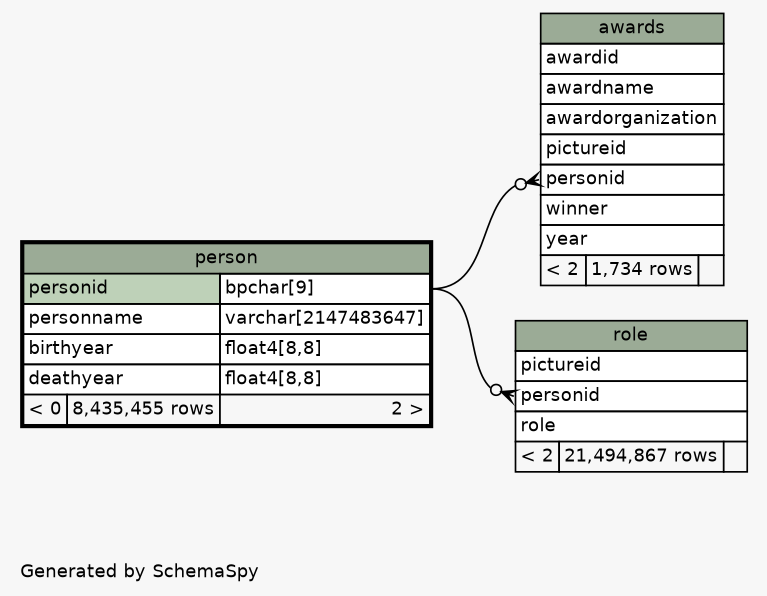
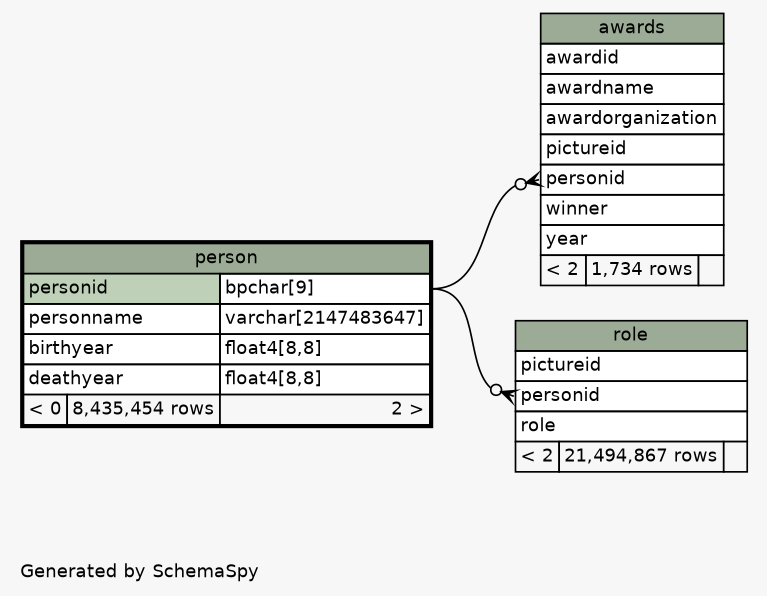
(144, 409) -> (144, 409)
